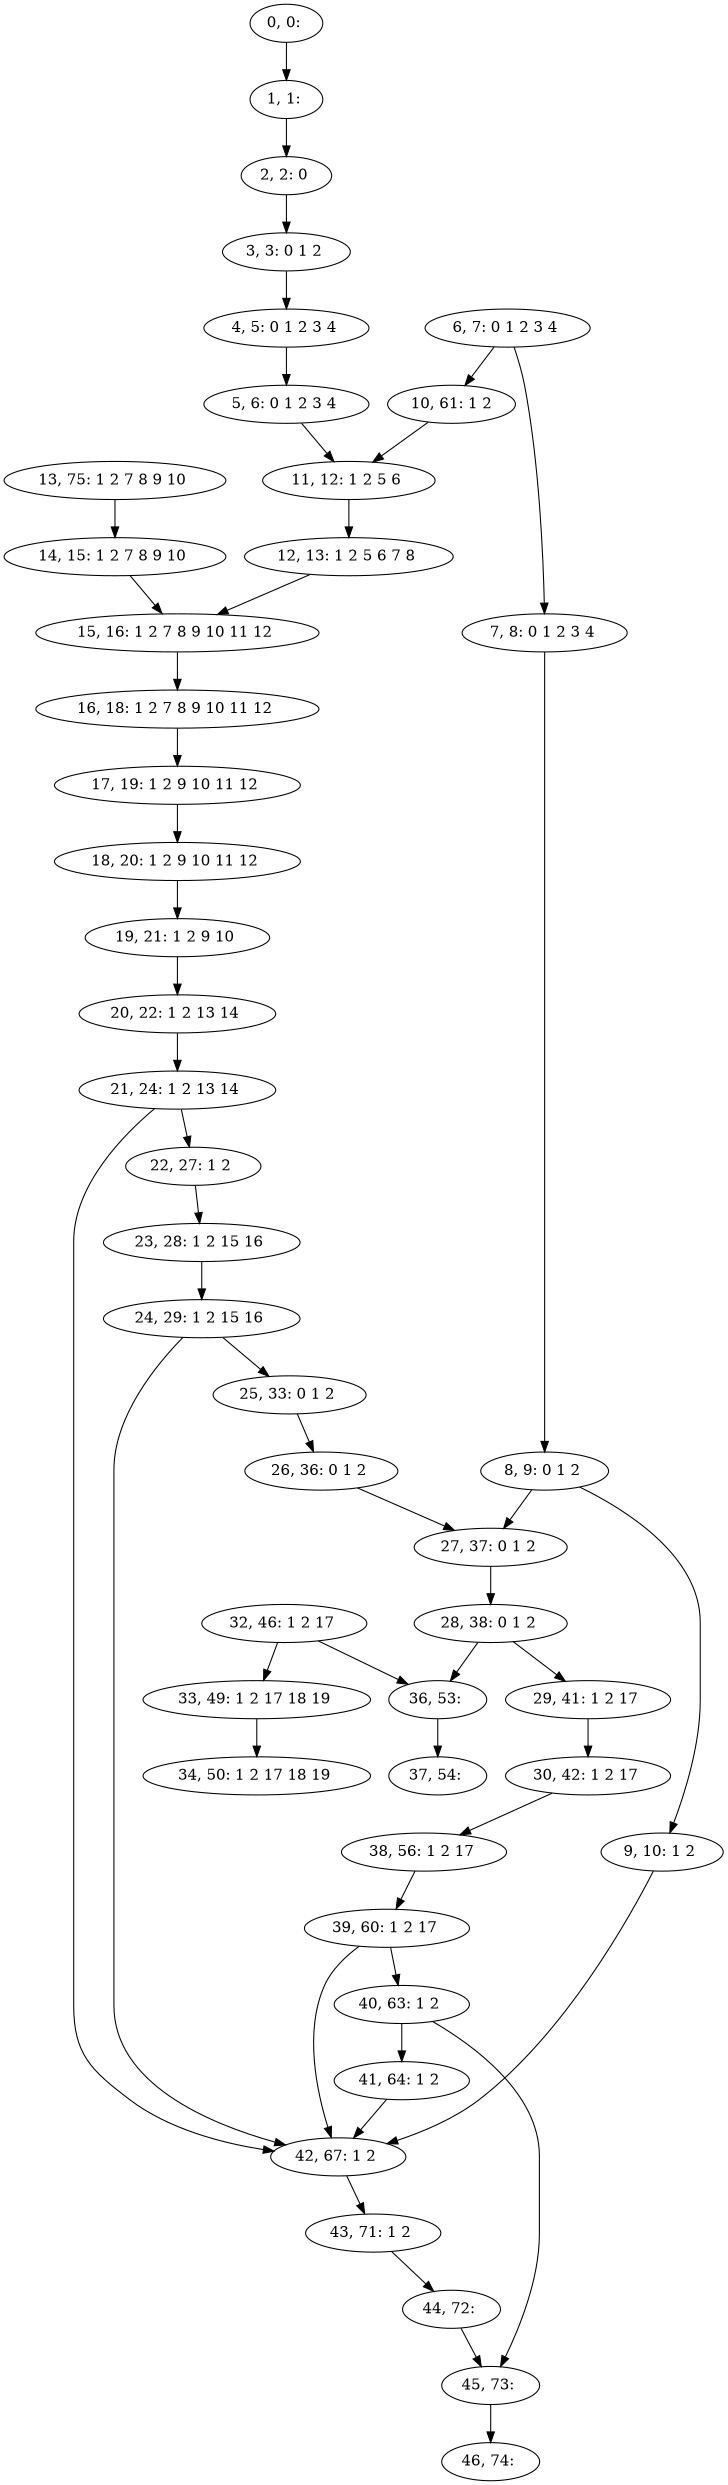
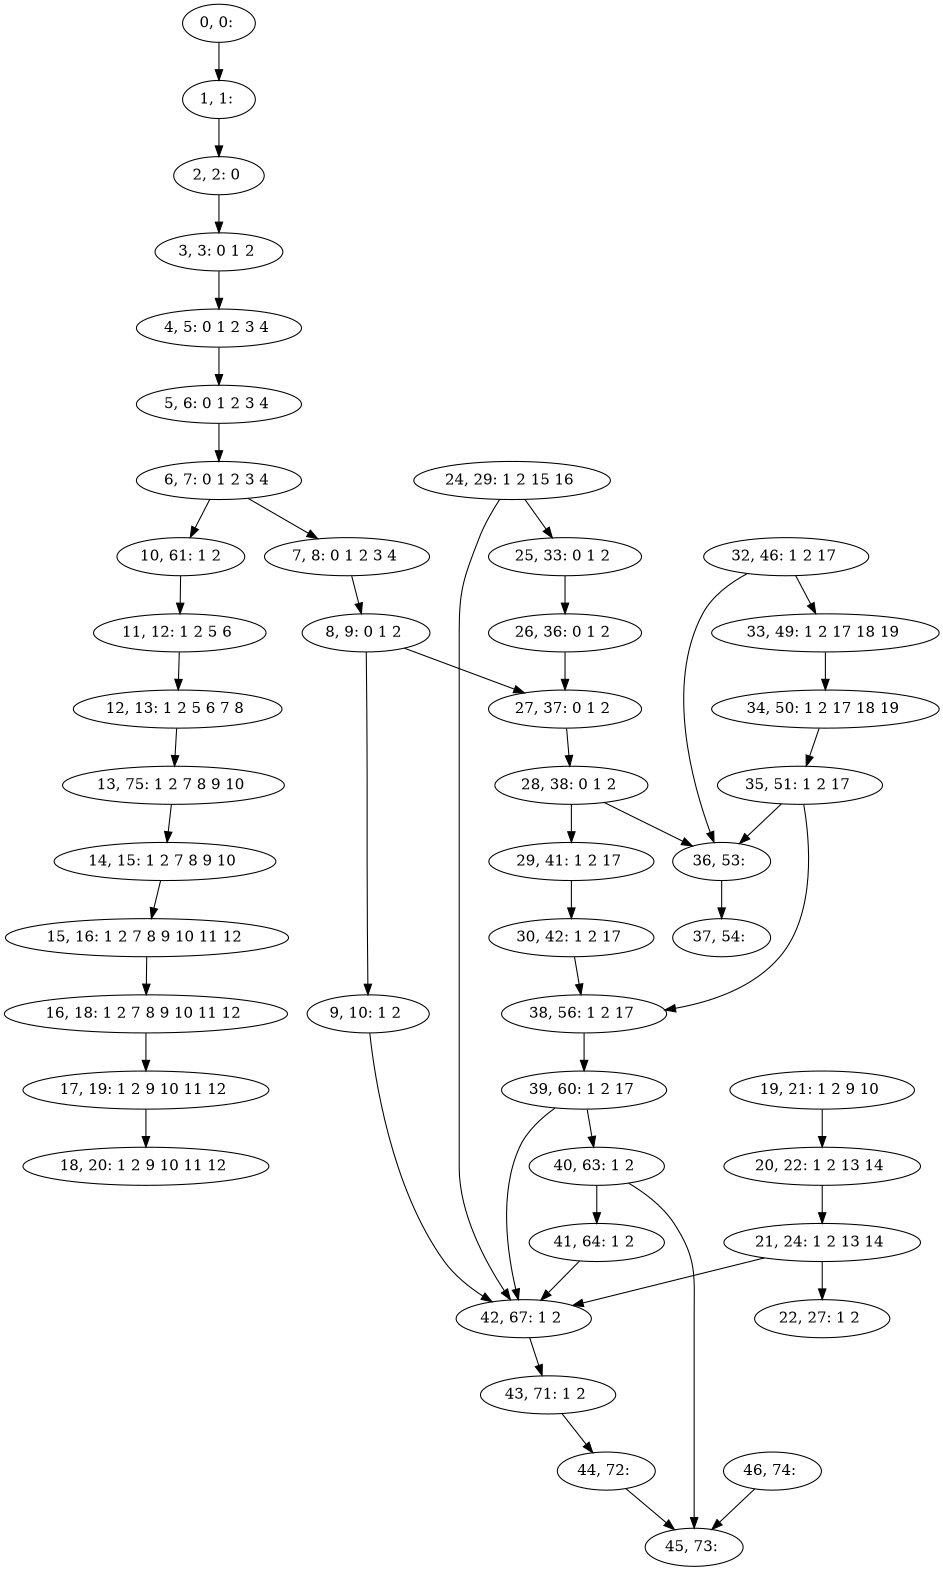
(314, 438) -> (219, 437)
(269, 592) -> (176, 742)
none -> (800, 785)
(177, 894) -> none
(202, 1242) -> none
(491, 2418) -> (737, 1505)
